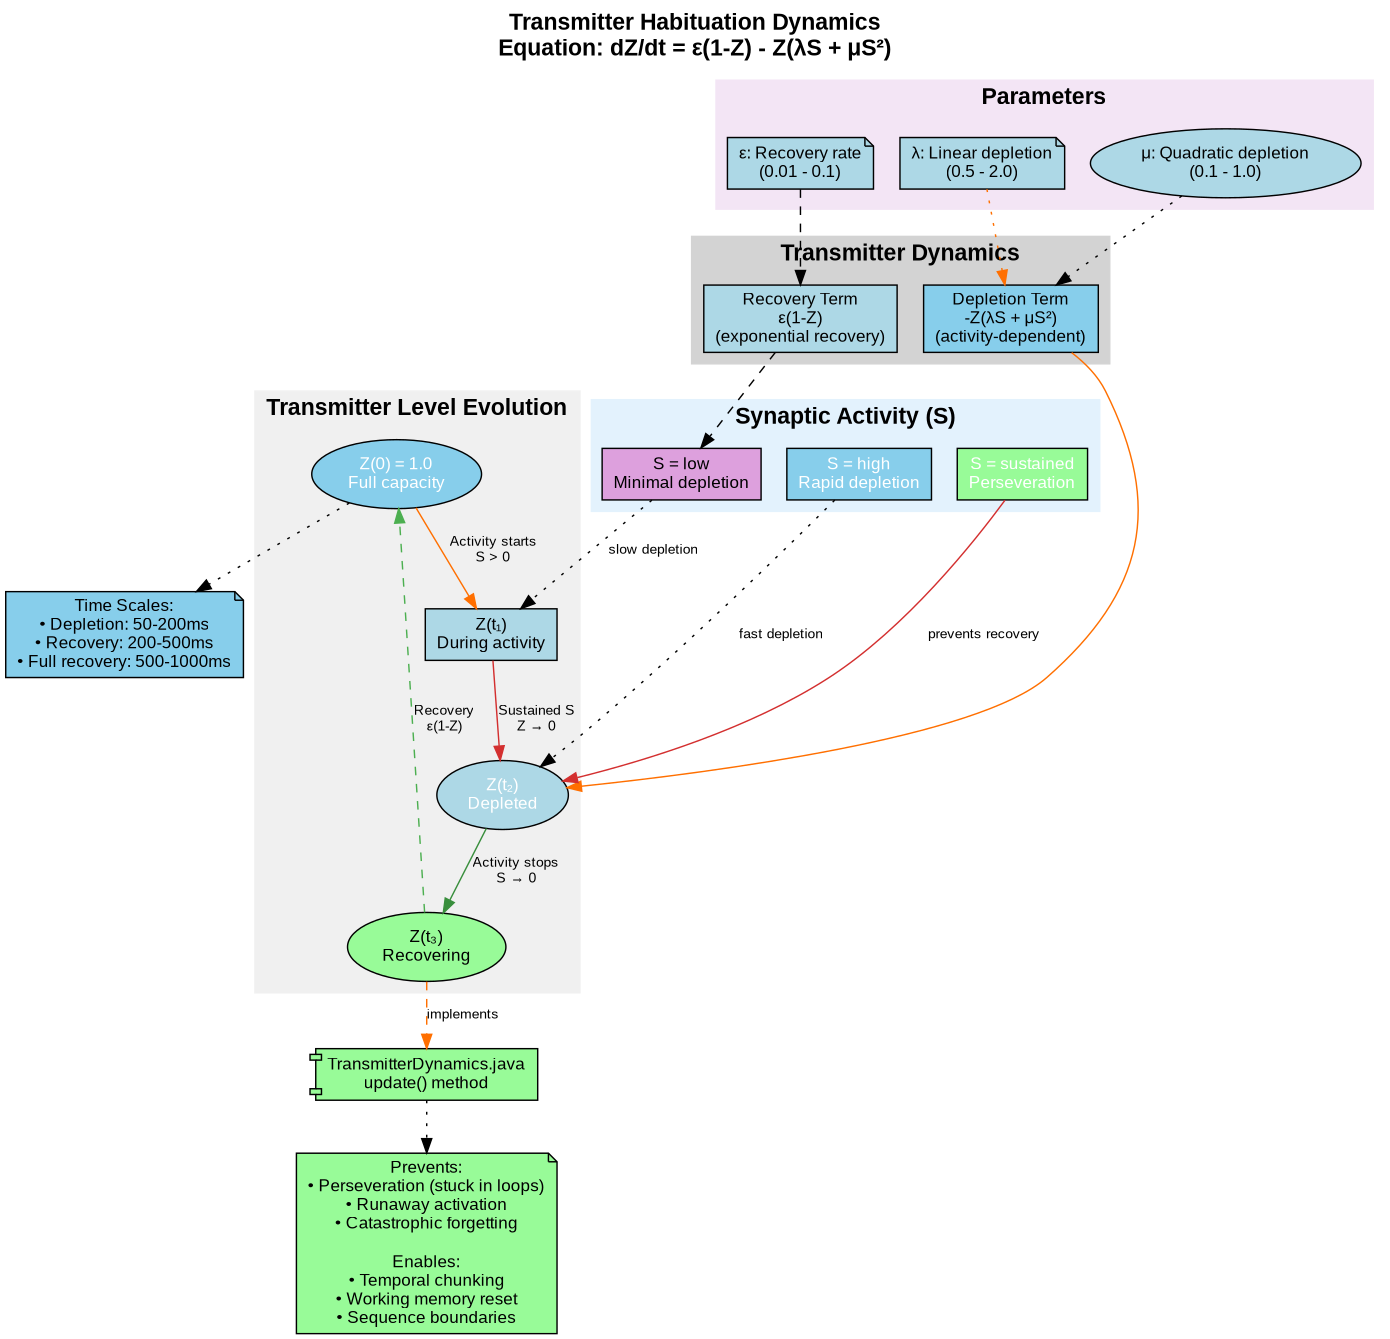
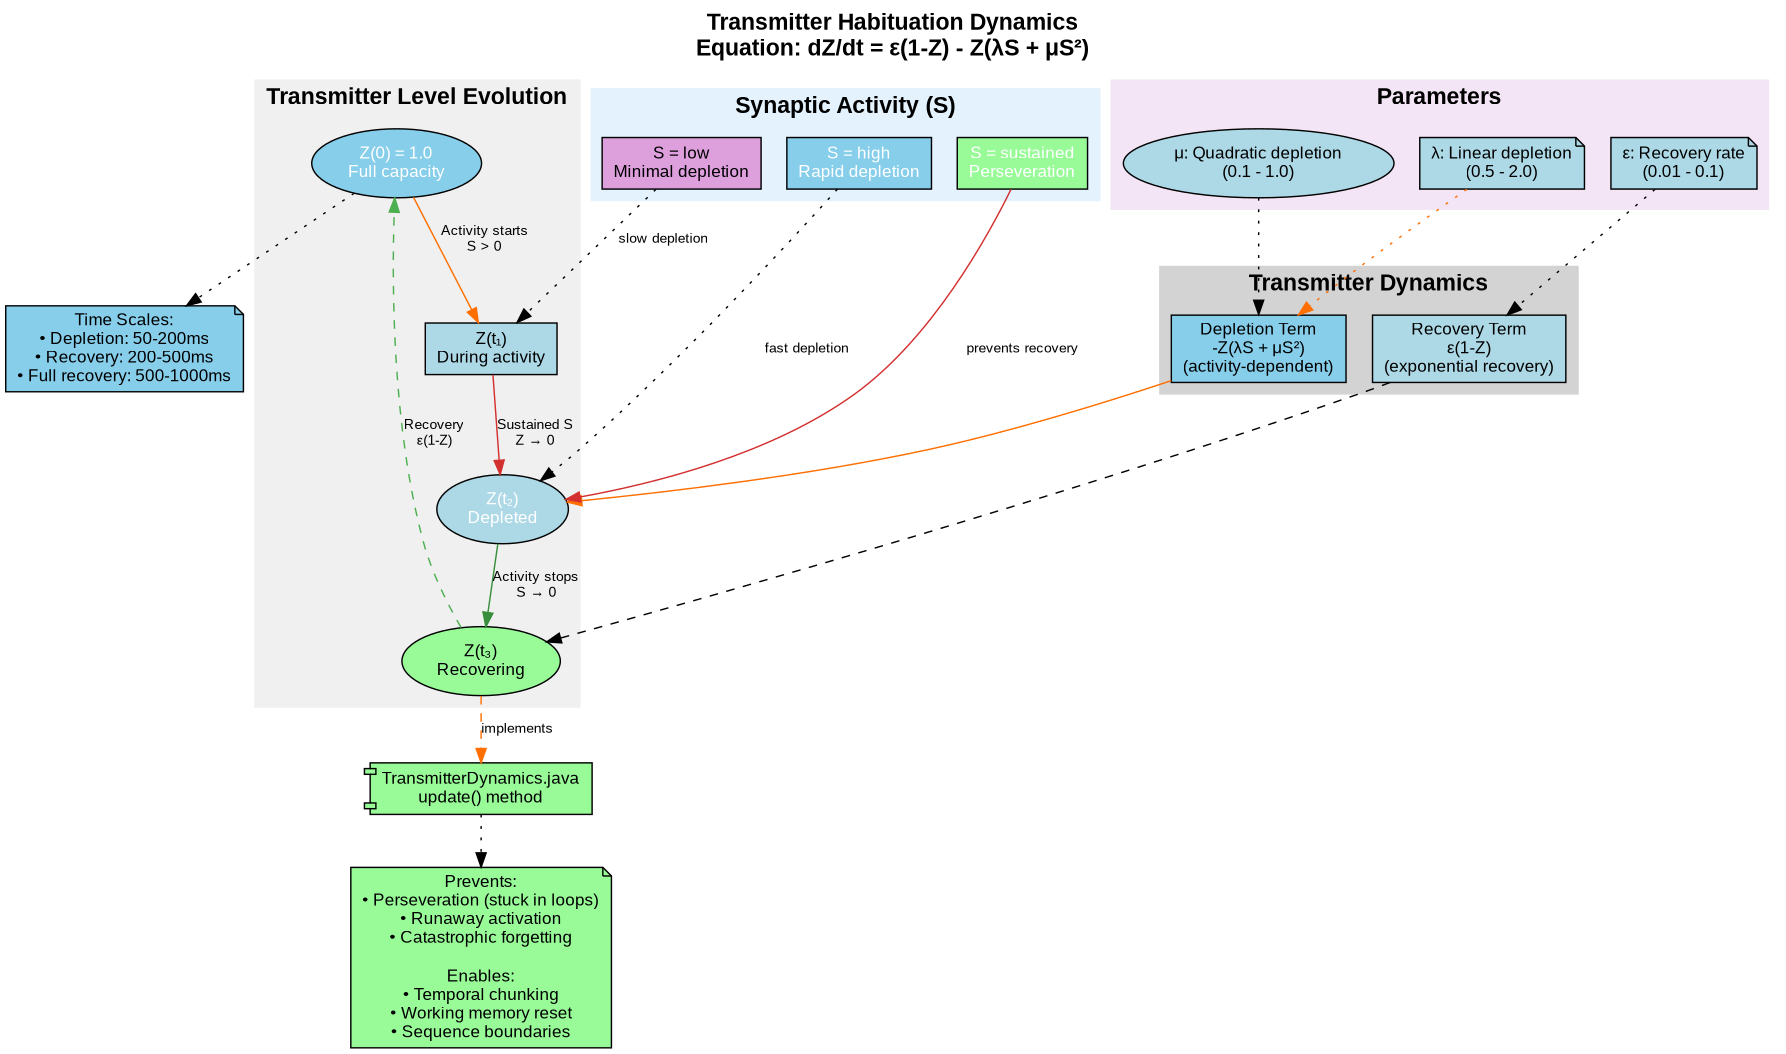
(800, 228) -> (1587, 247)
(746, 390) -> (977, 517)
